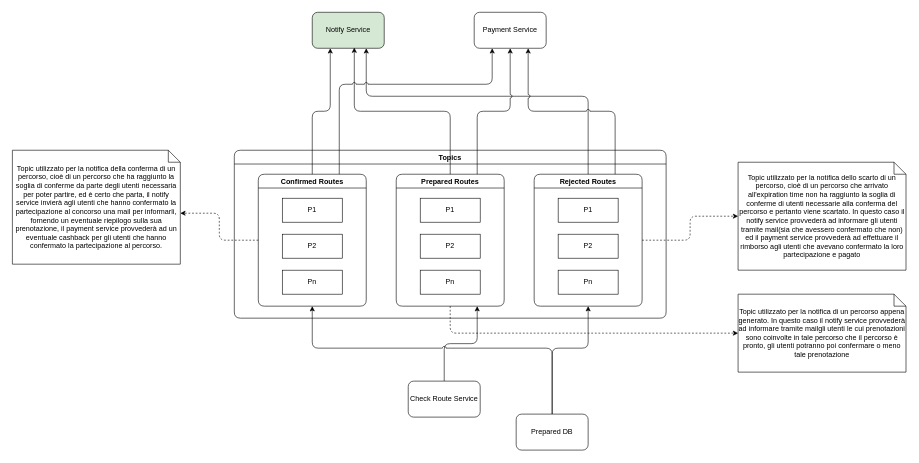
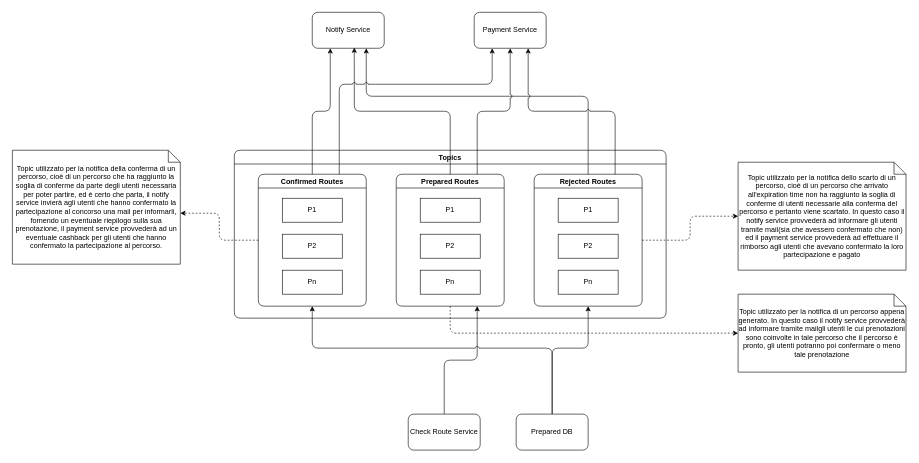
(348, 30) -> (348, 30)
(444, 399) -> (444, 432)
